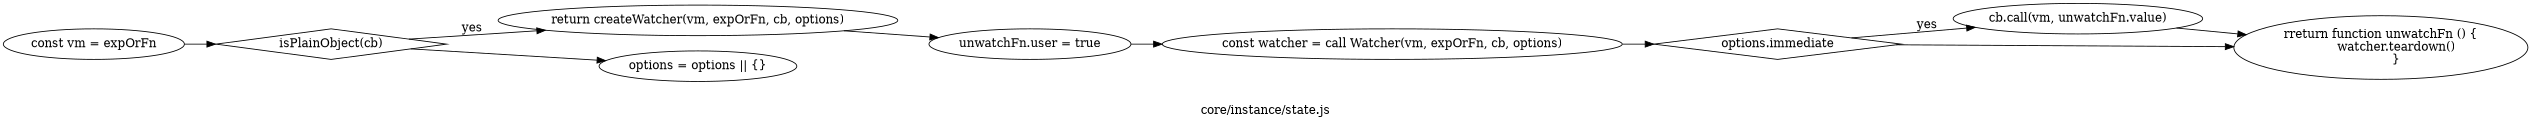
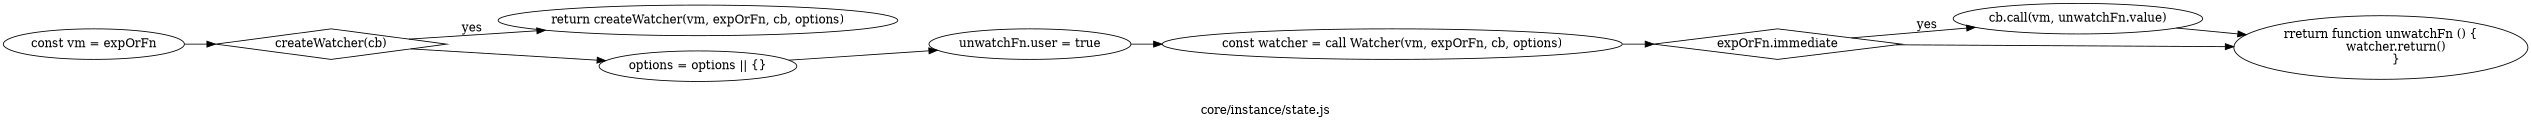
(887, 34) -> (859, 55)
(331, 44) -> (331, 44)
(1778, 44) -> (1778, 44)
(2381, 48) -> (2381, 48)
